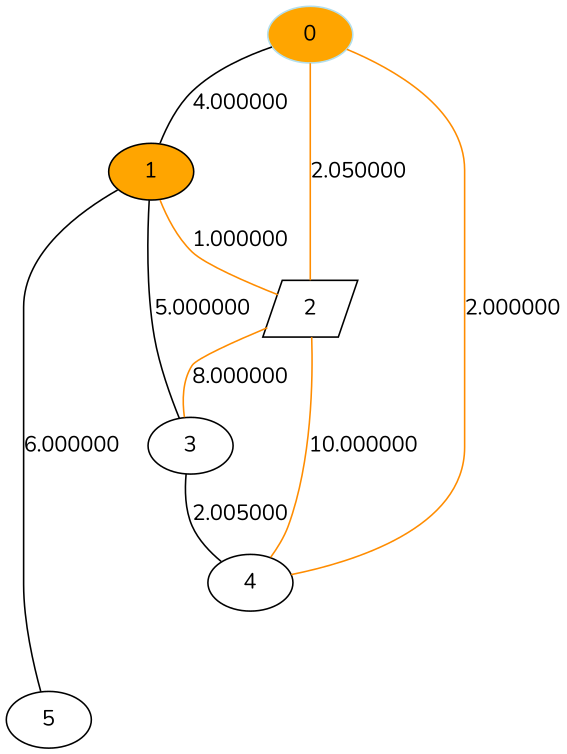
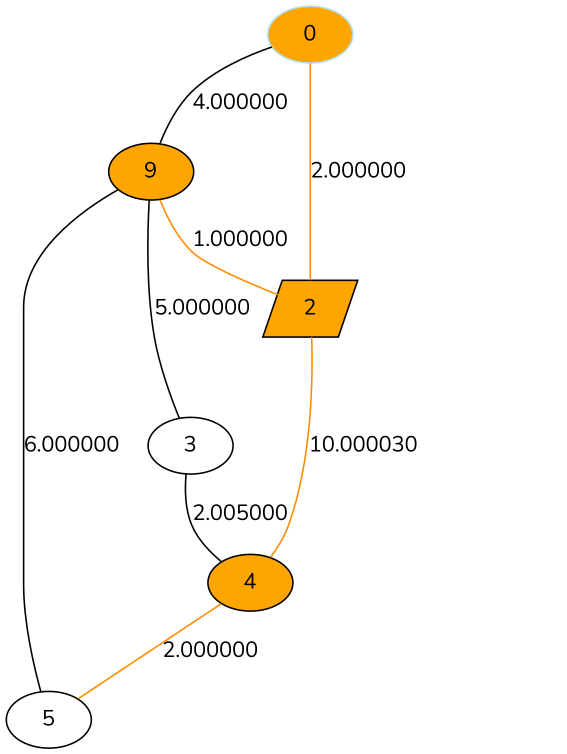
(151, 172) -> (151, 172)
(358, 172) -> (358, 172)
(310, 309) -> (310, 309)
(465, 335) -> (150, 651)
(205, 357) -> none
(364, 446) -> (364, 446)
(250, 583) -> (250, 583)
